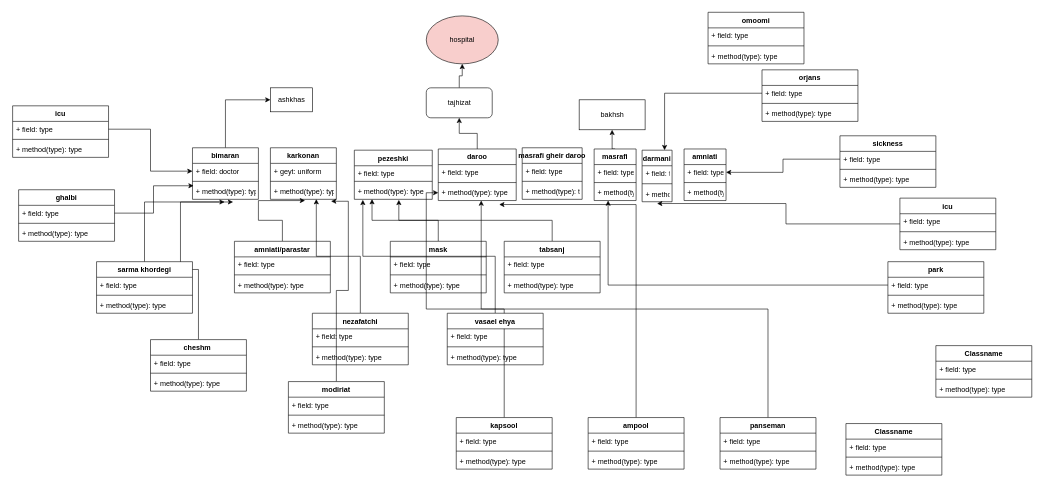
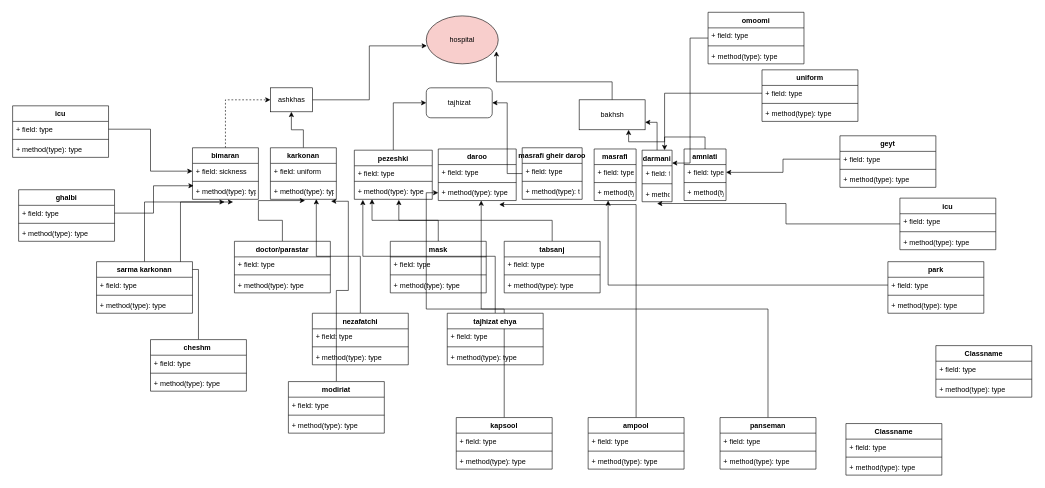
none -> (369, 46)
none -> (497, 70)
(461, 76) -> none
(810, 78) -> (810, 78)
none -> (393, 103)
(225, 104) -> (225, 104)
none -> (654, 122)
(463, 134) -> none
(612, 135) -> none
none -> (690, 135)
none -> (303, 138)
none -> (629, 139)
(888, 144) -> (888, 144)
(221, 172) -> (224, 172)
(300, 172) -> (300, 172)
none -> (512, 174)
(282, 250) -> (282, 250)
(144, 270) -> (144, 270)
(495, 322) -> (495, 322)
